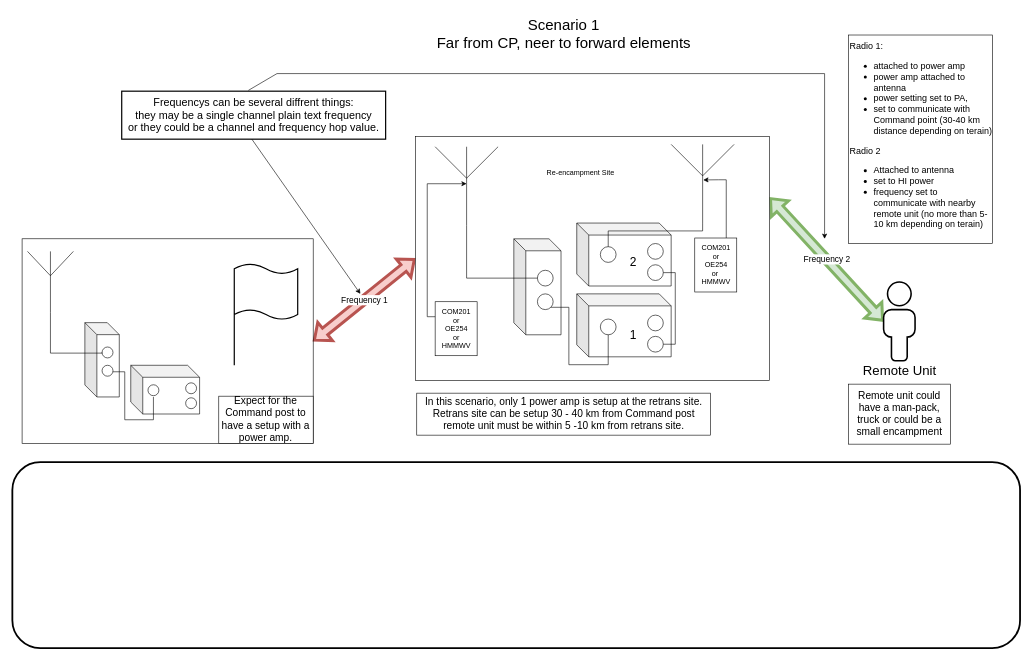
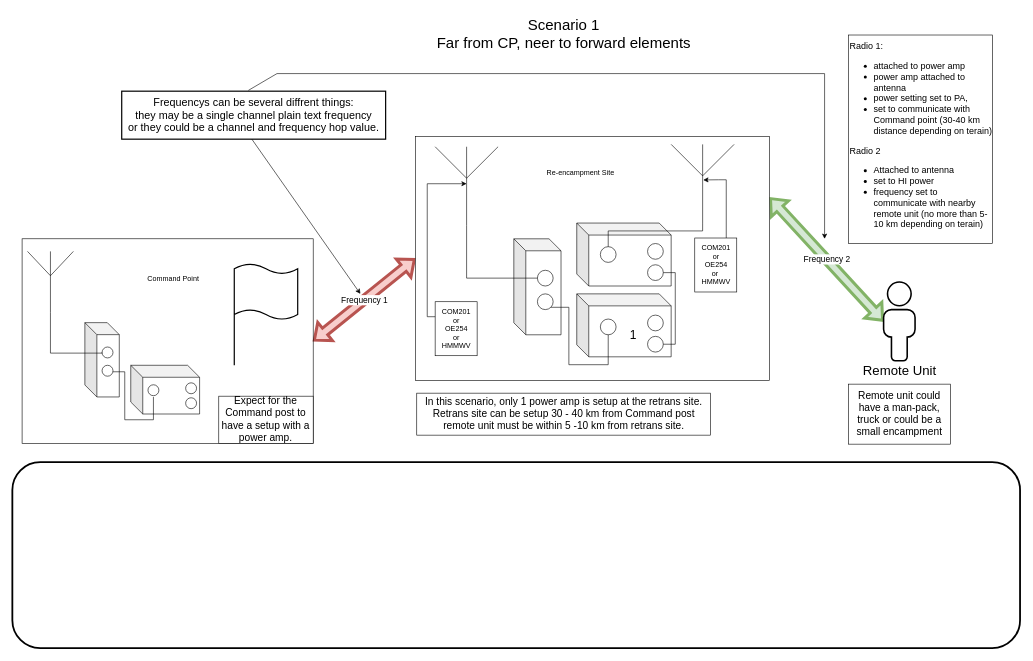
(633, 261) -> none
none -> (173, 279)
